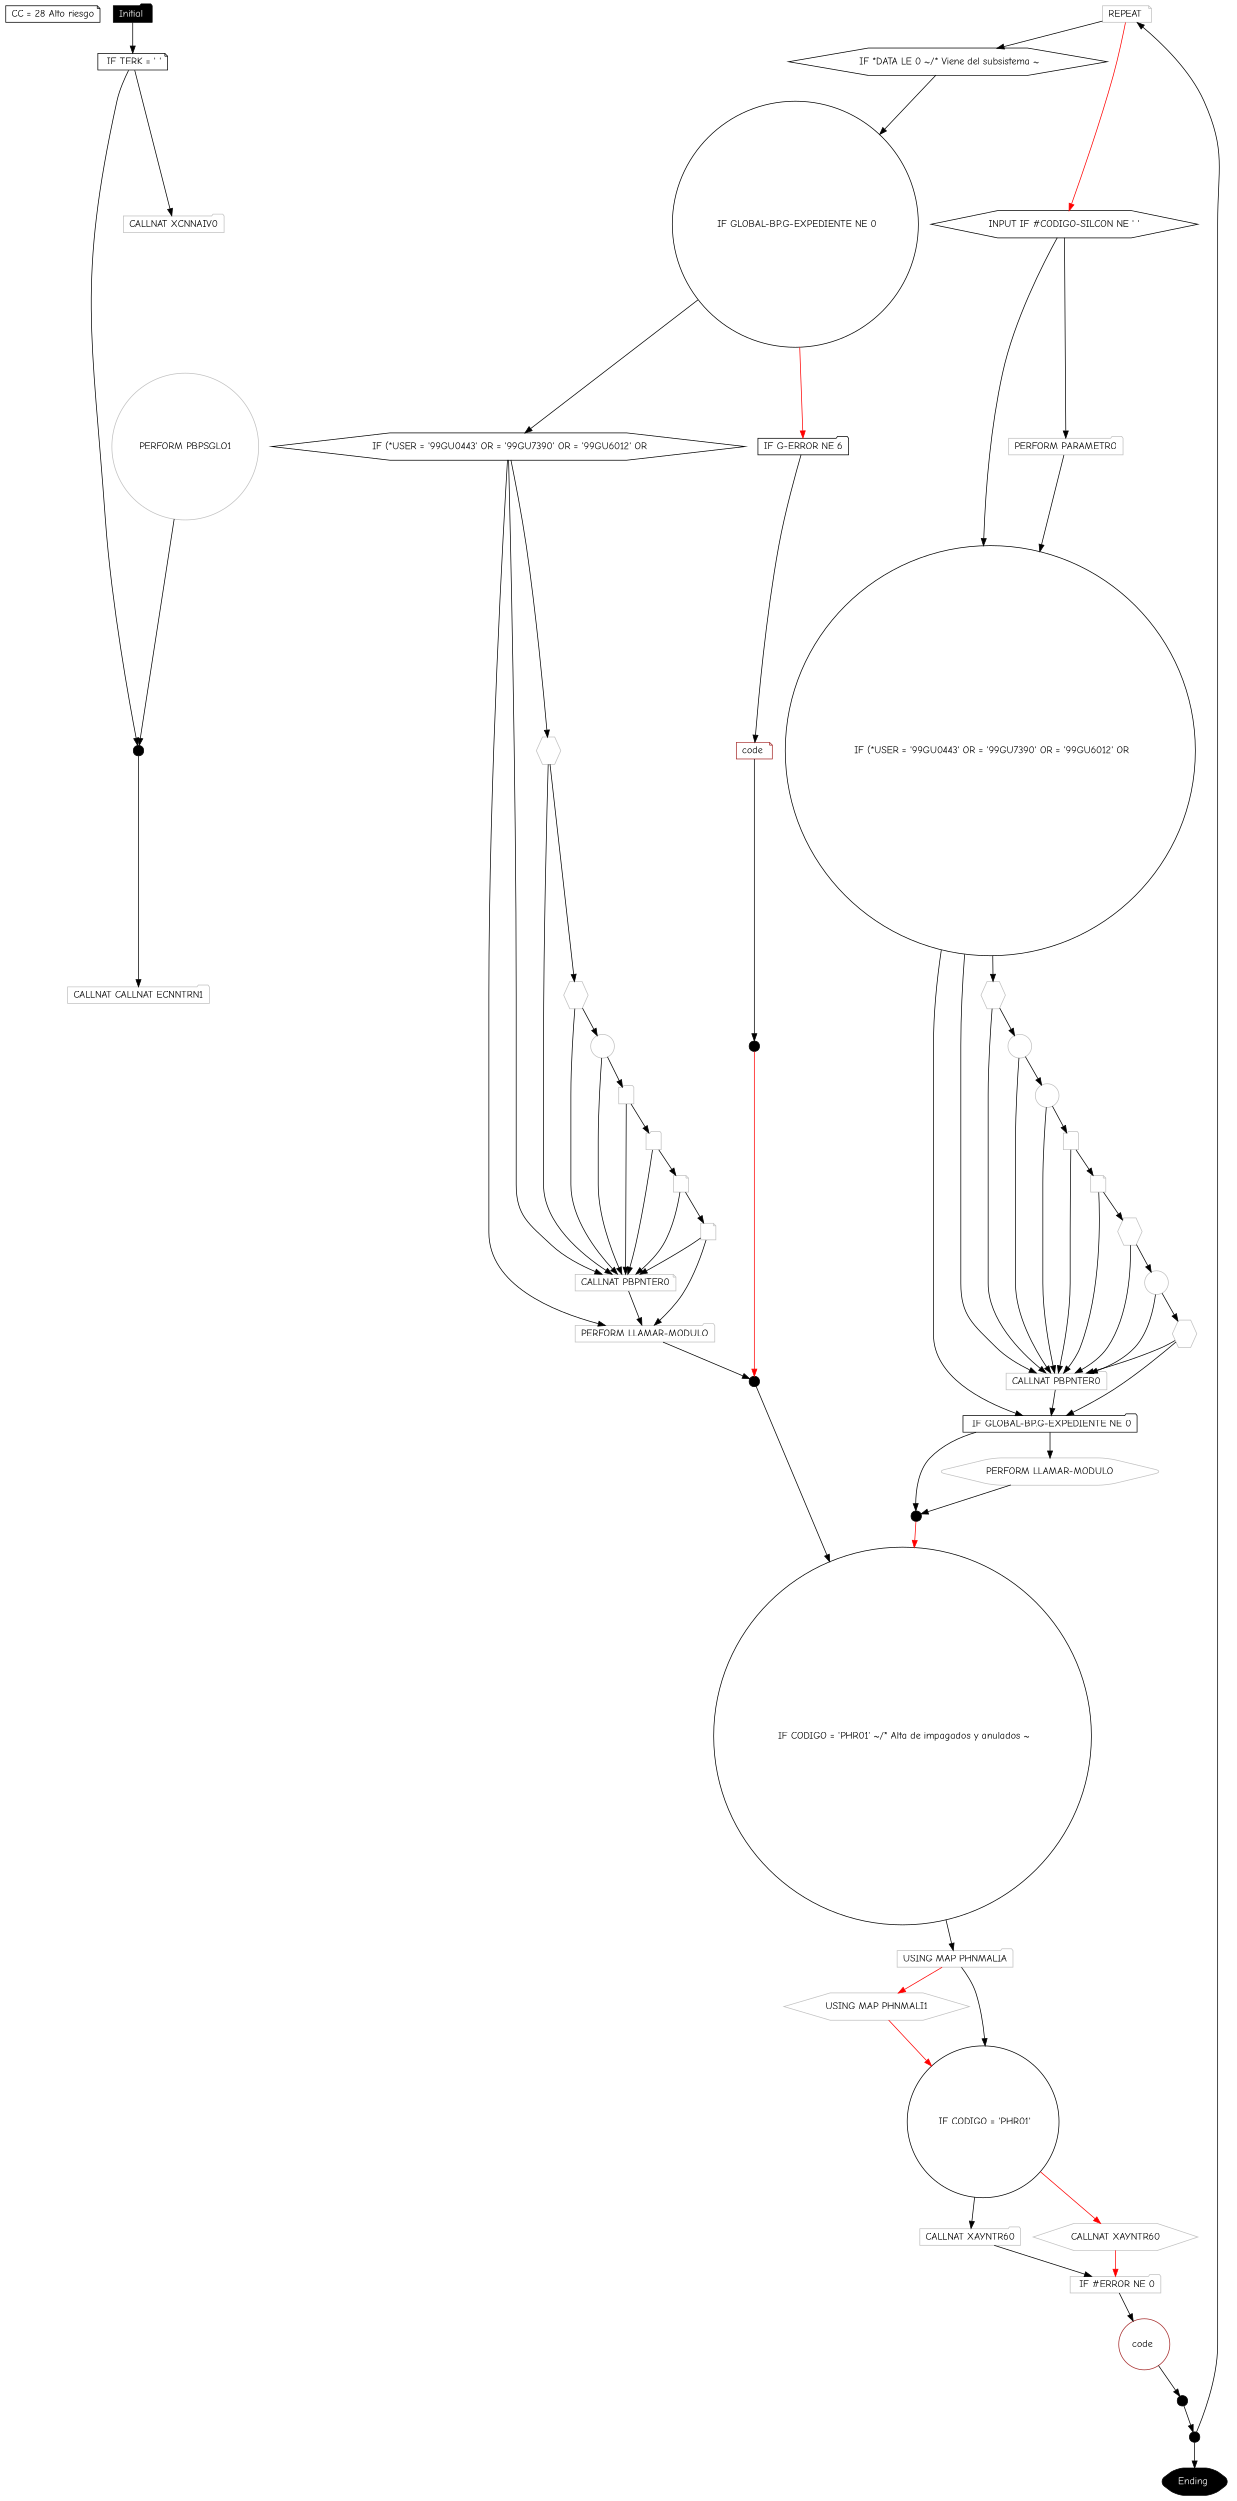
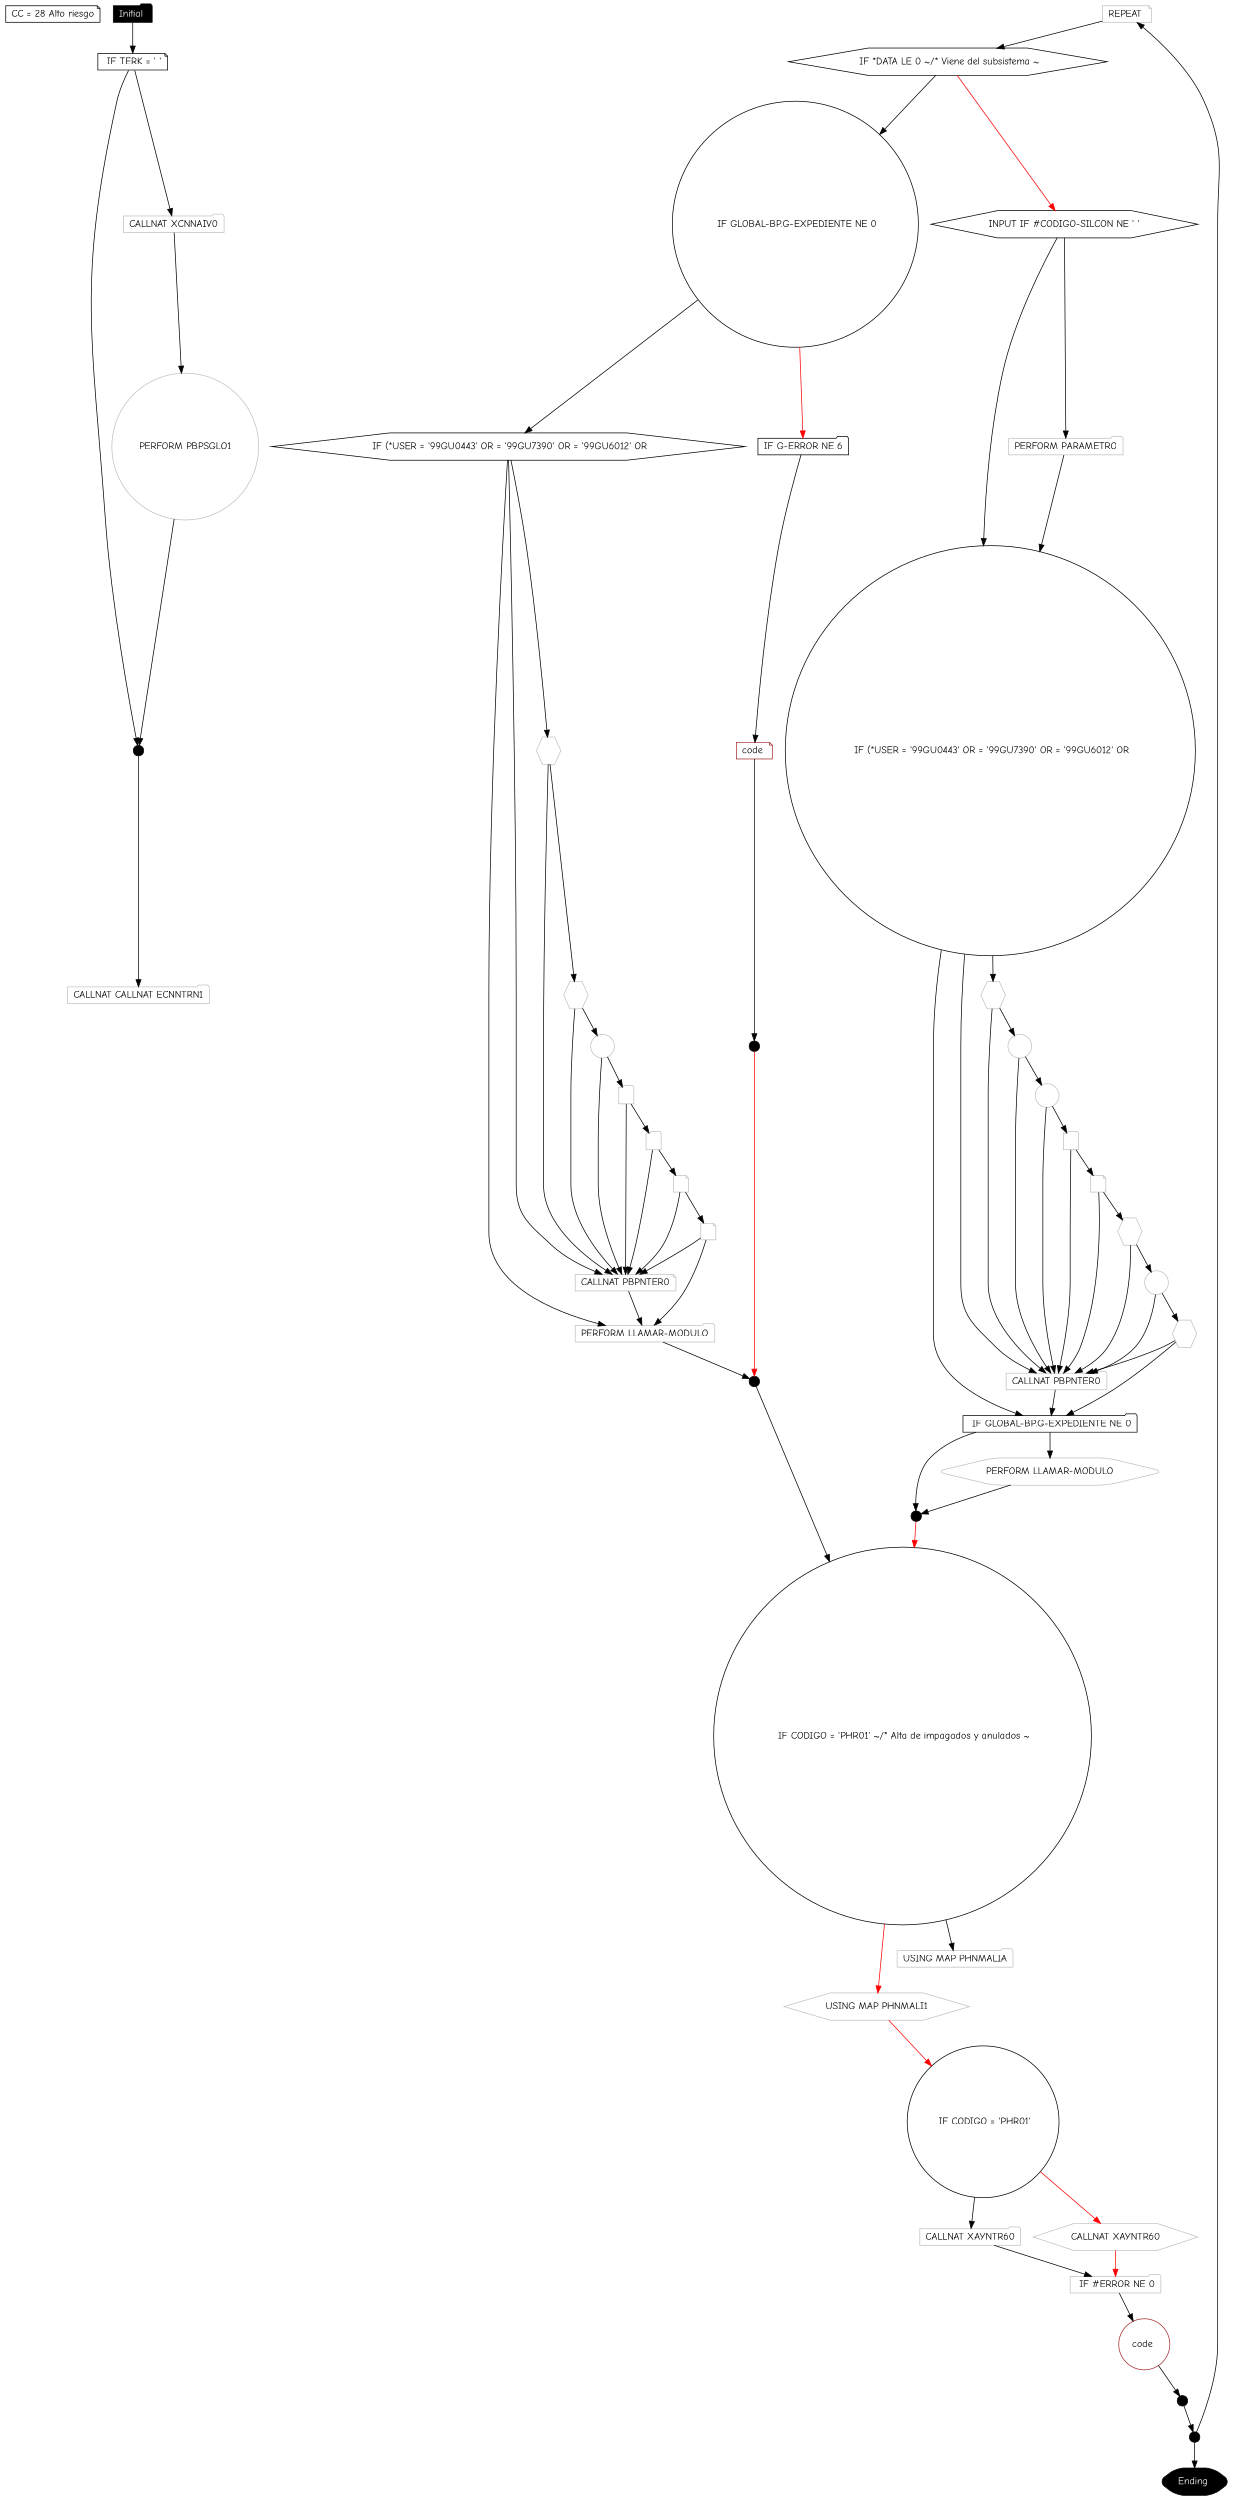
(1102, 114) -> (1004, 140)
none -> (178, 299)
(923, 1978) -> (882, 1955)
(978, 2001) -> none
